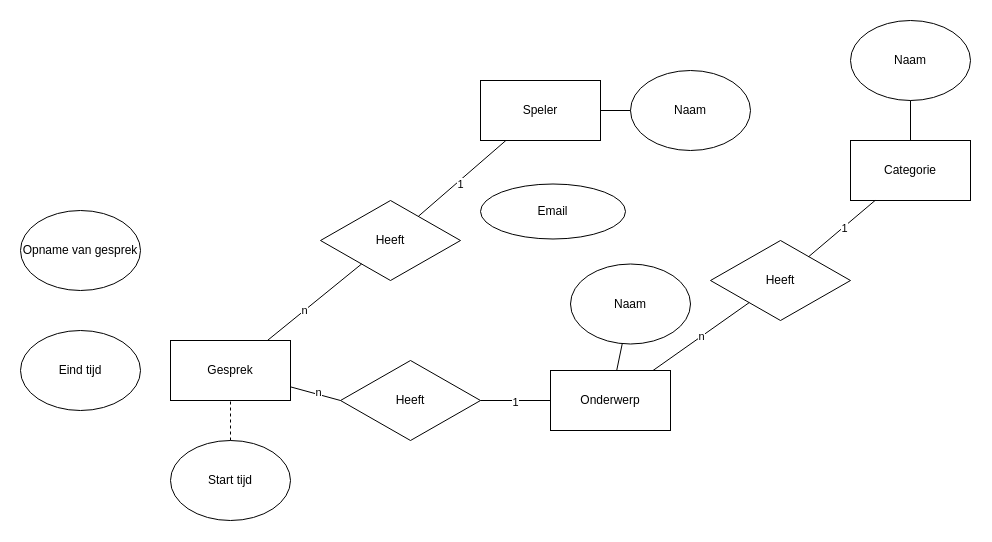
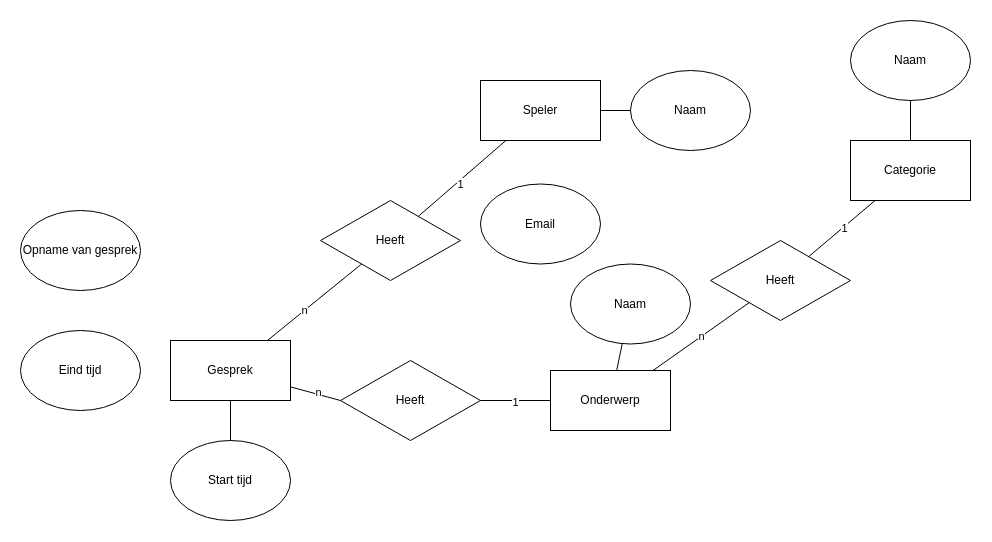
(553, 212) -> (541, 224)
(231, 420) -> (231, 420)
